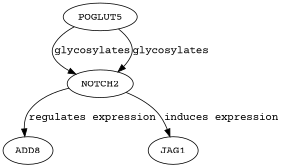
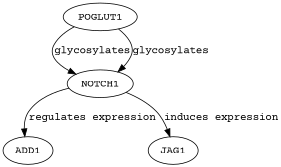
(100, 17) -> (100, 17)
(100, 84) -> (100, 84)
(28, 151) -> (28, 151)
